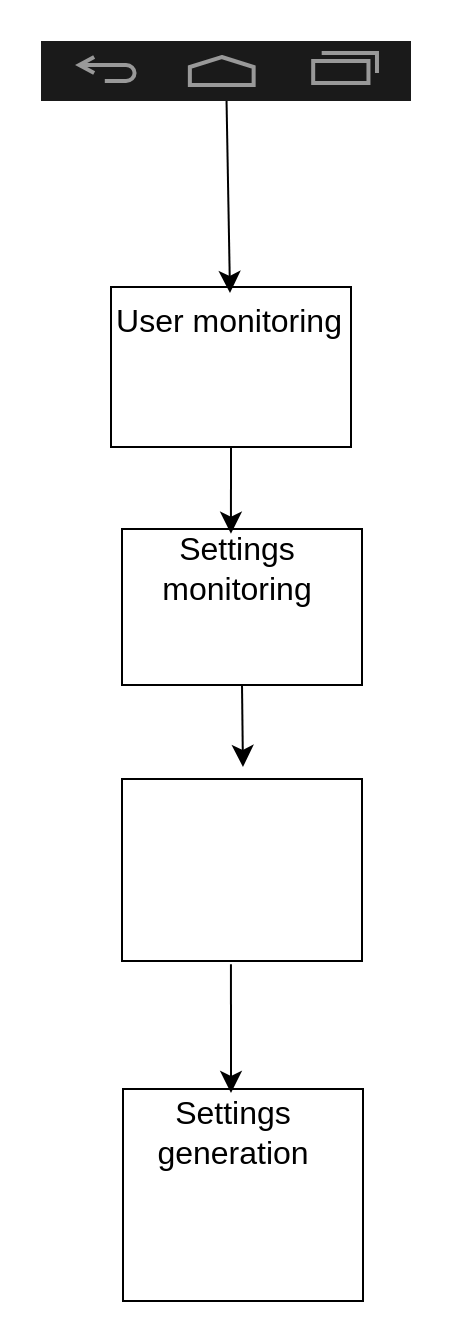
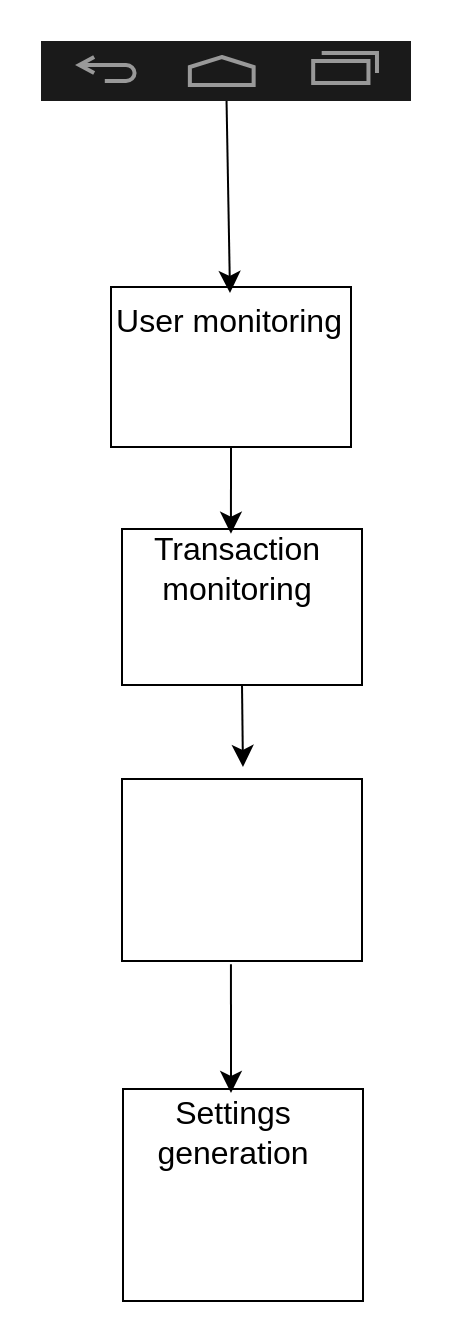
(238, 569) -> (238, 569)
